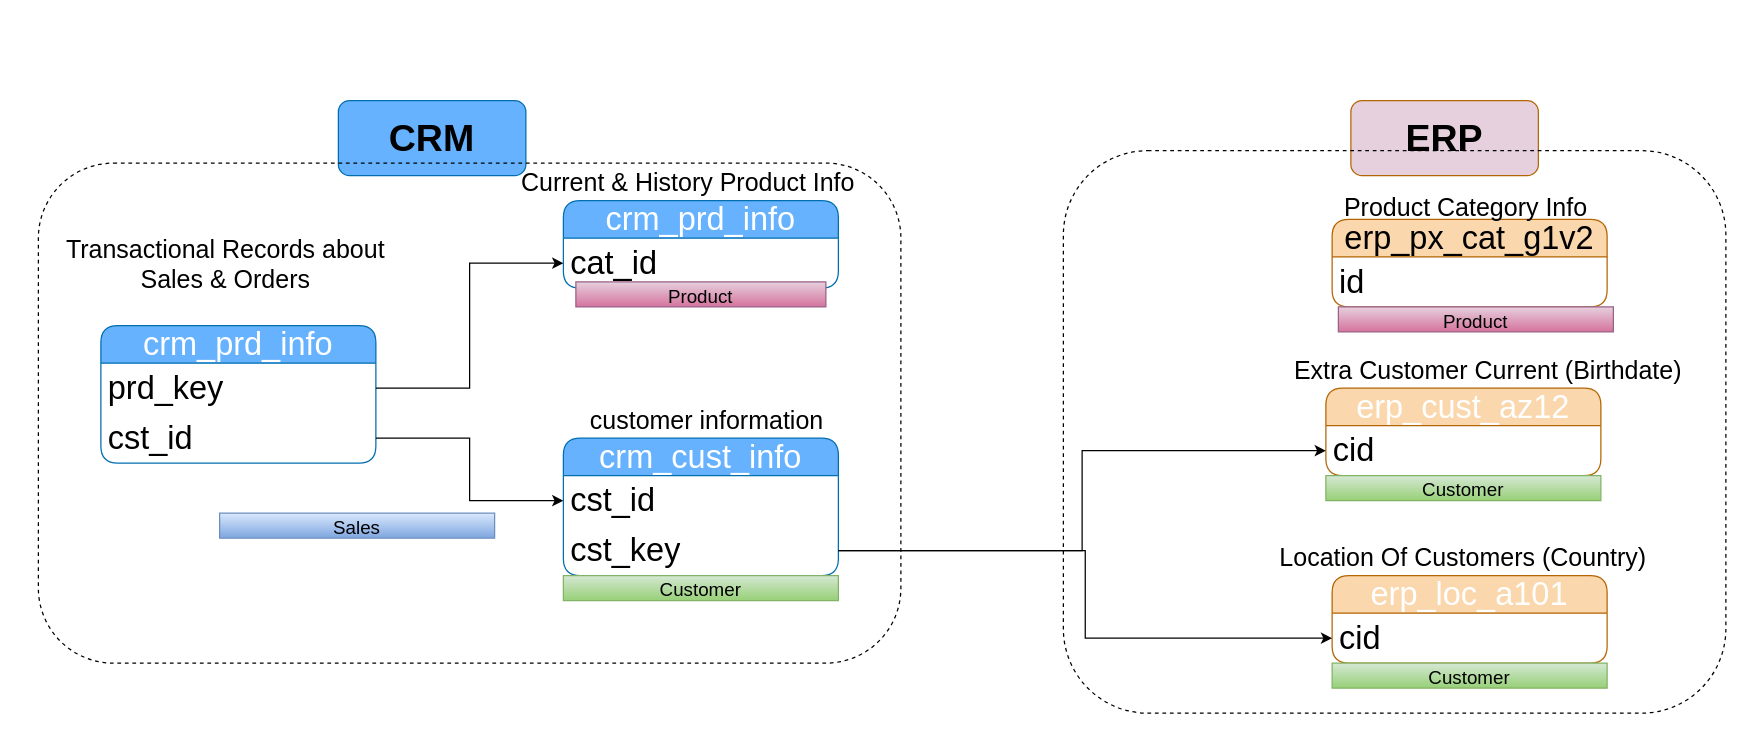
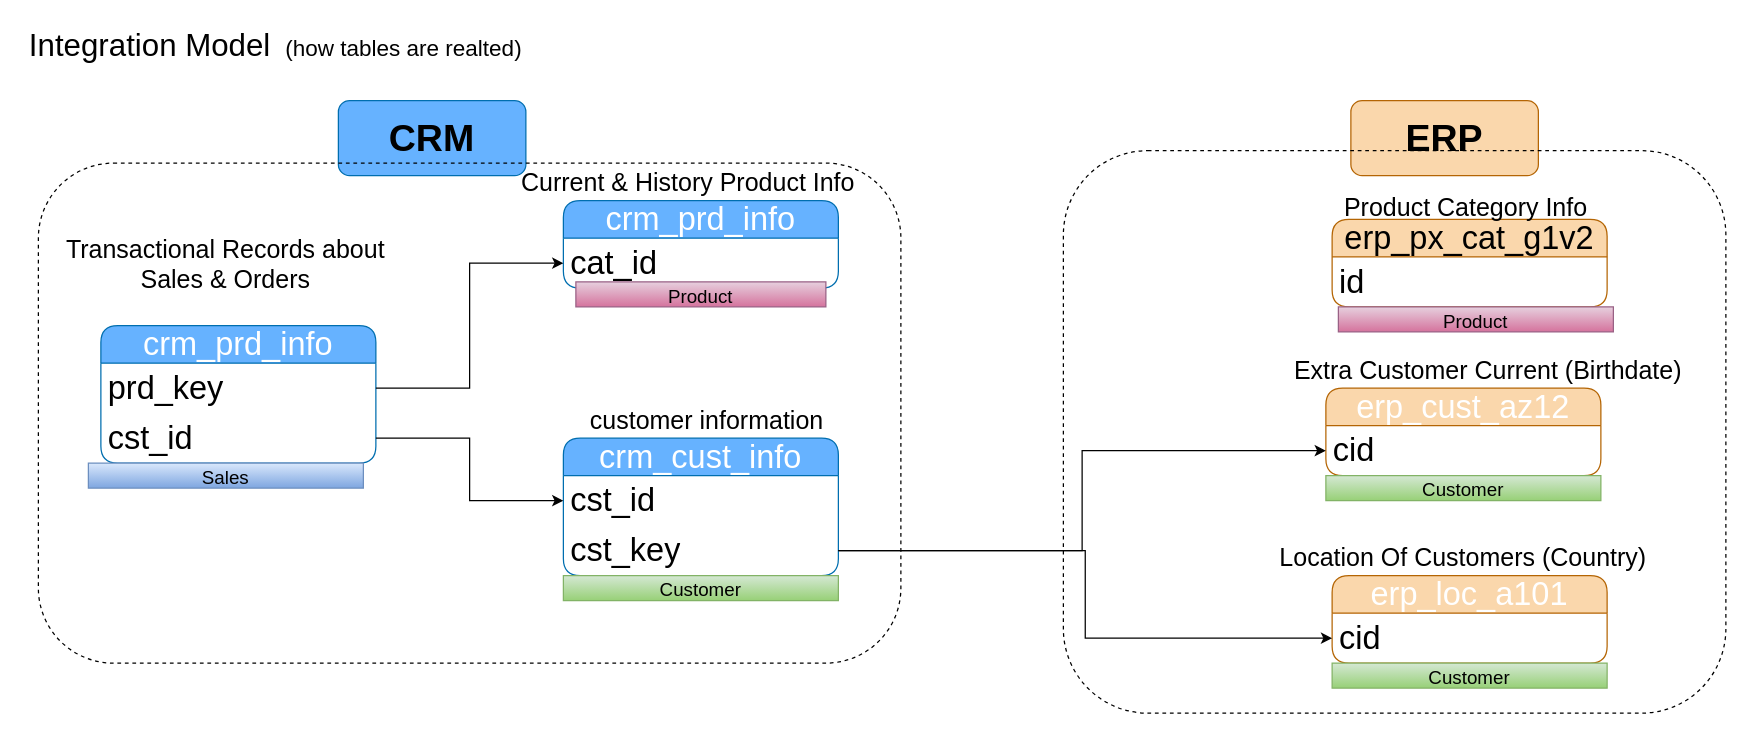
none -> (276, 44)
(1444, 138) -> (1444, 138)
(357, 526) -> (226, 476)
